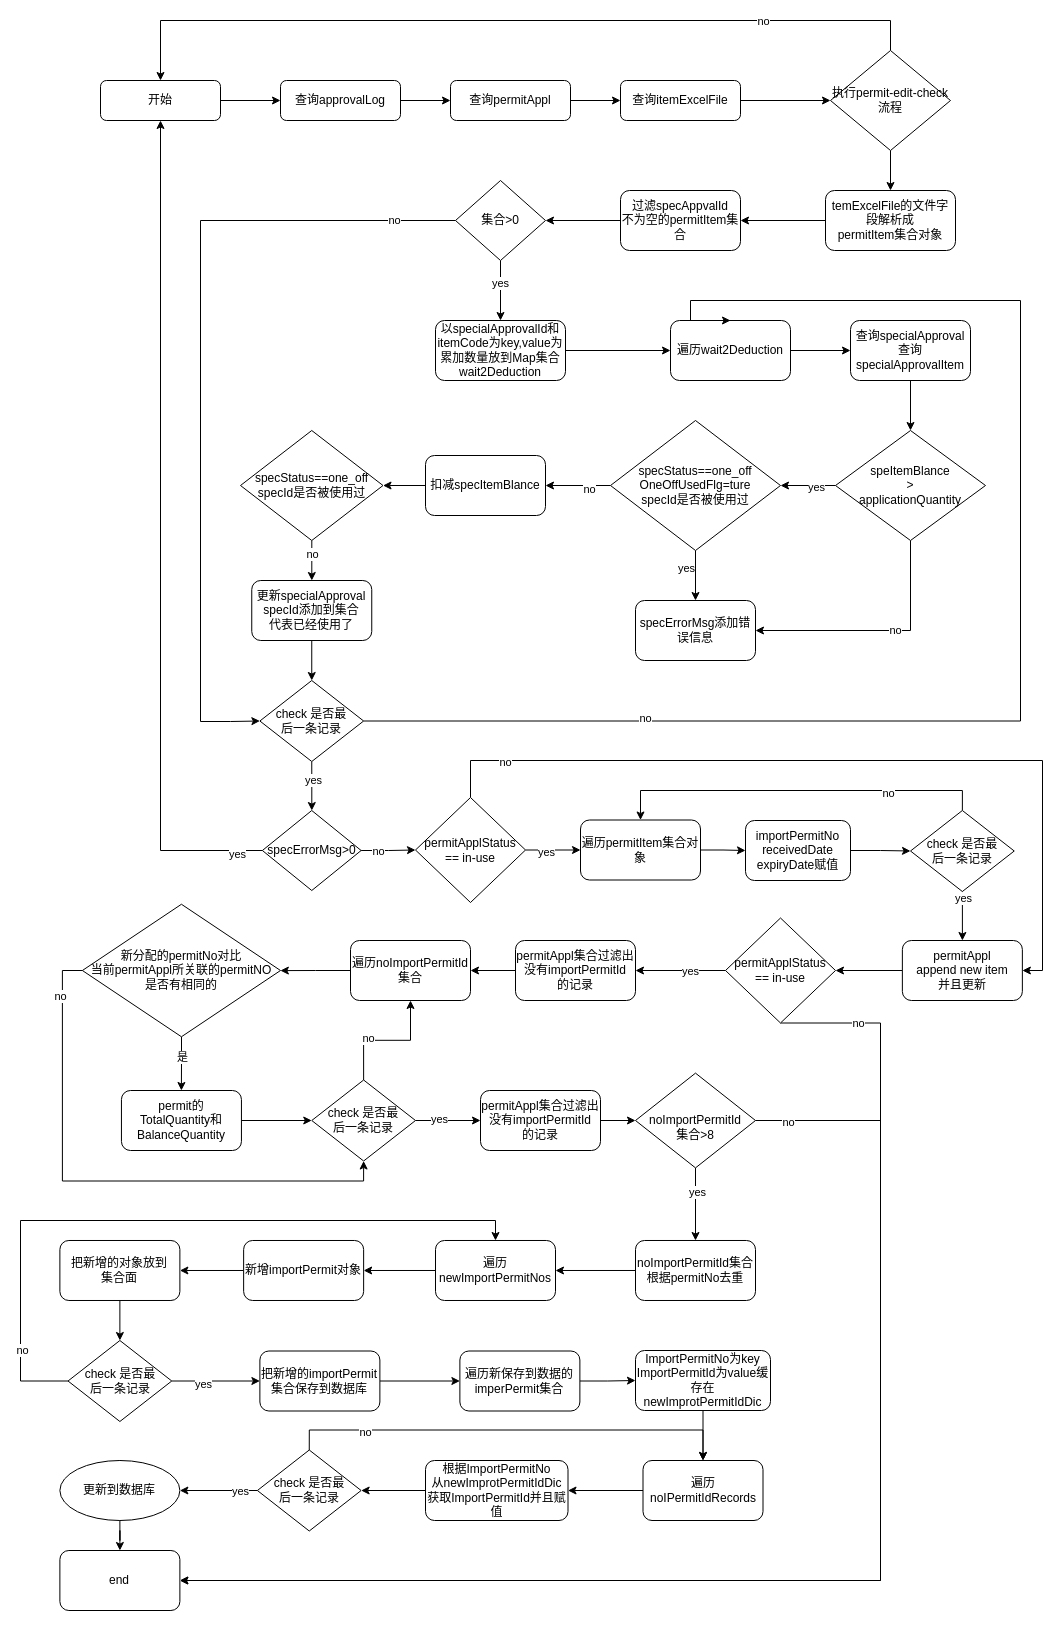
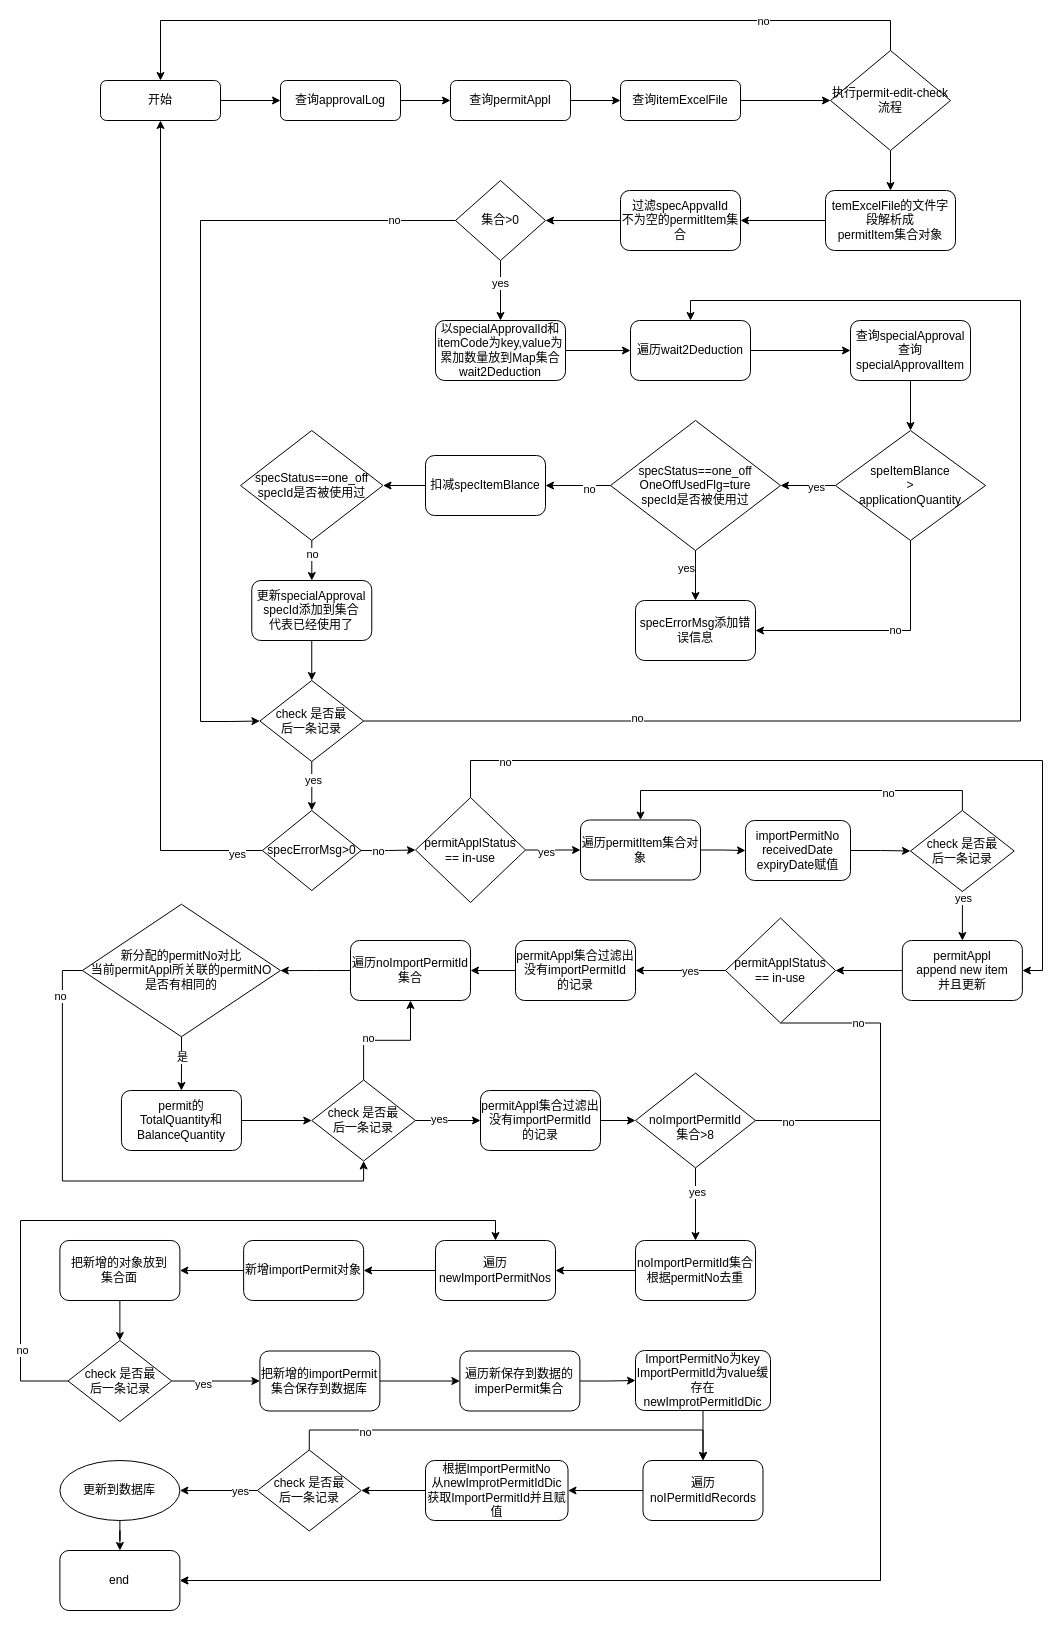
(731, 351) -> (691, 351)
